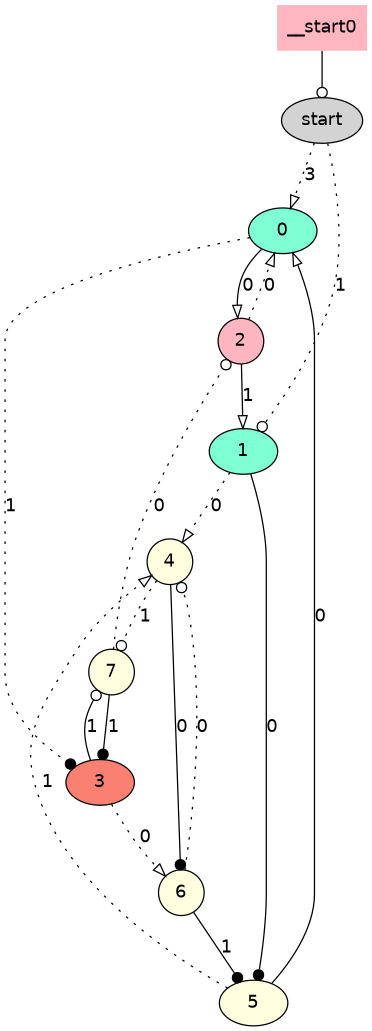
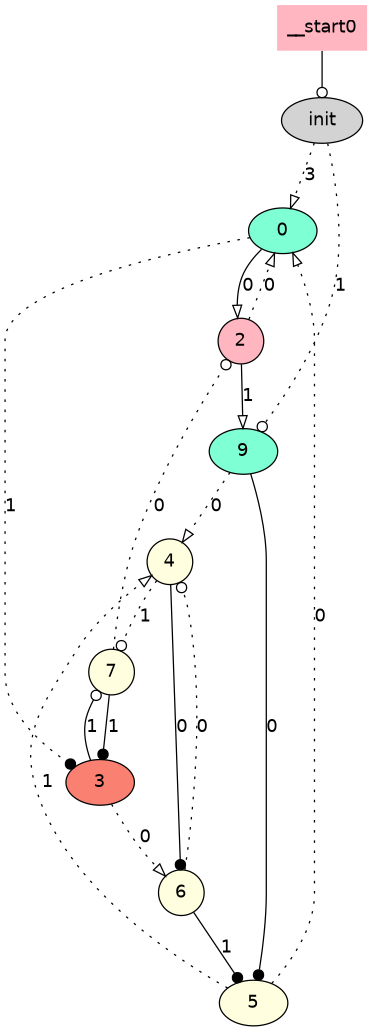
(322, 120) -> (322, 120)
(243, 451) -> (243, 451)
(314, 629) -> (314, 629)
